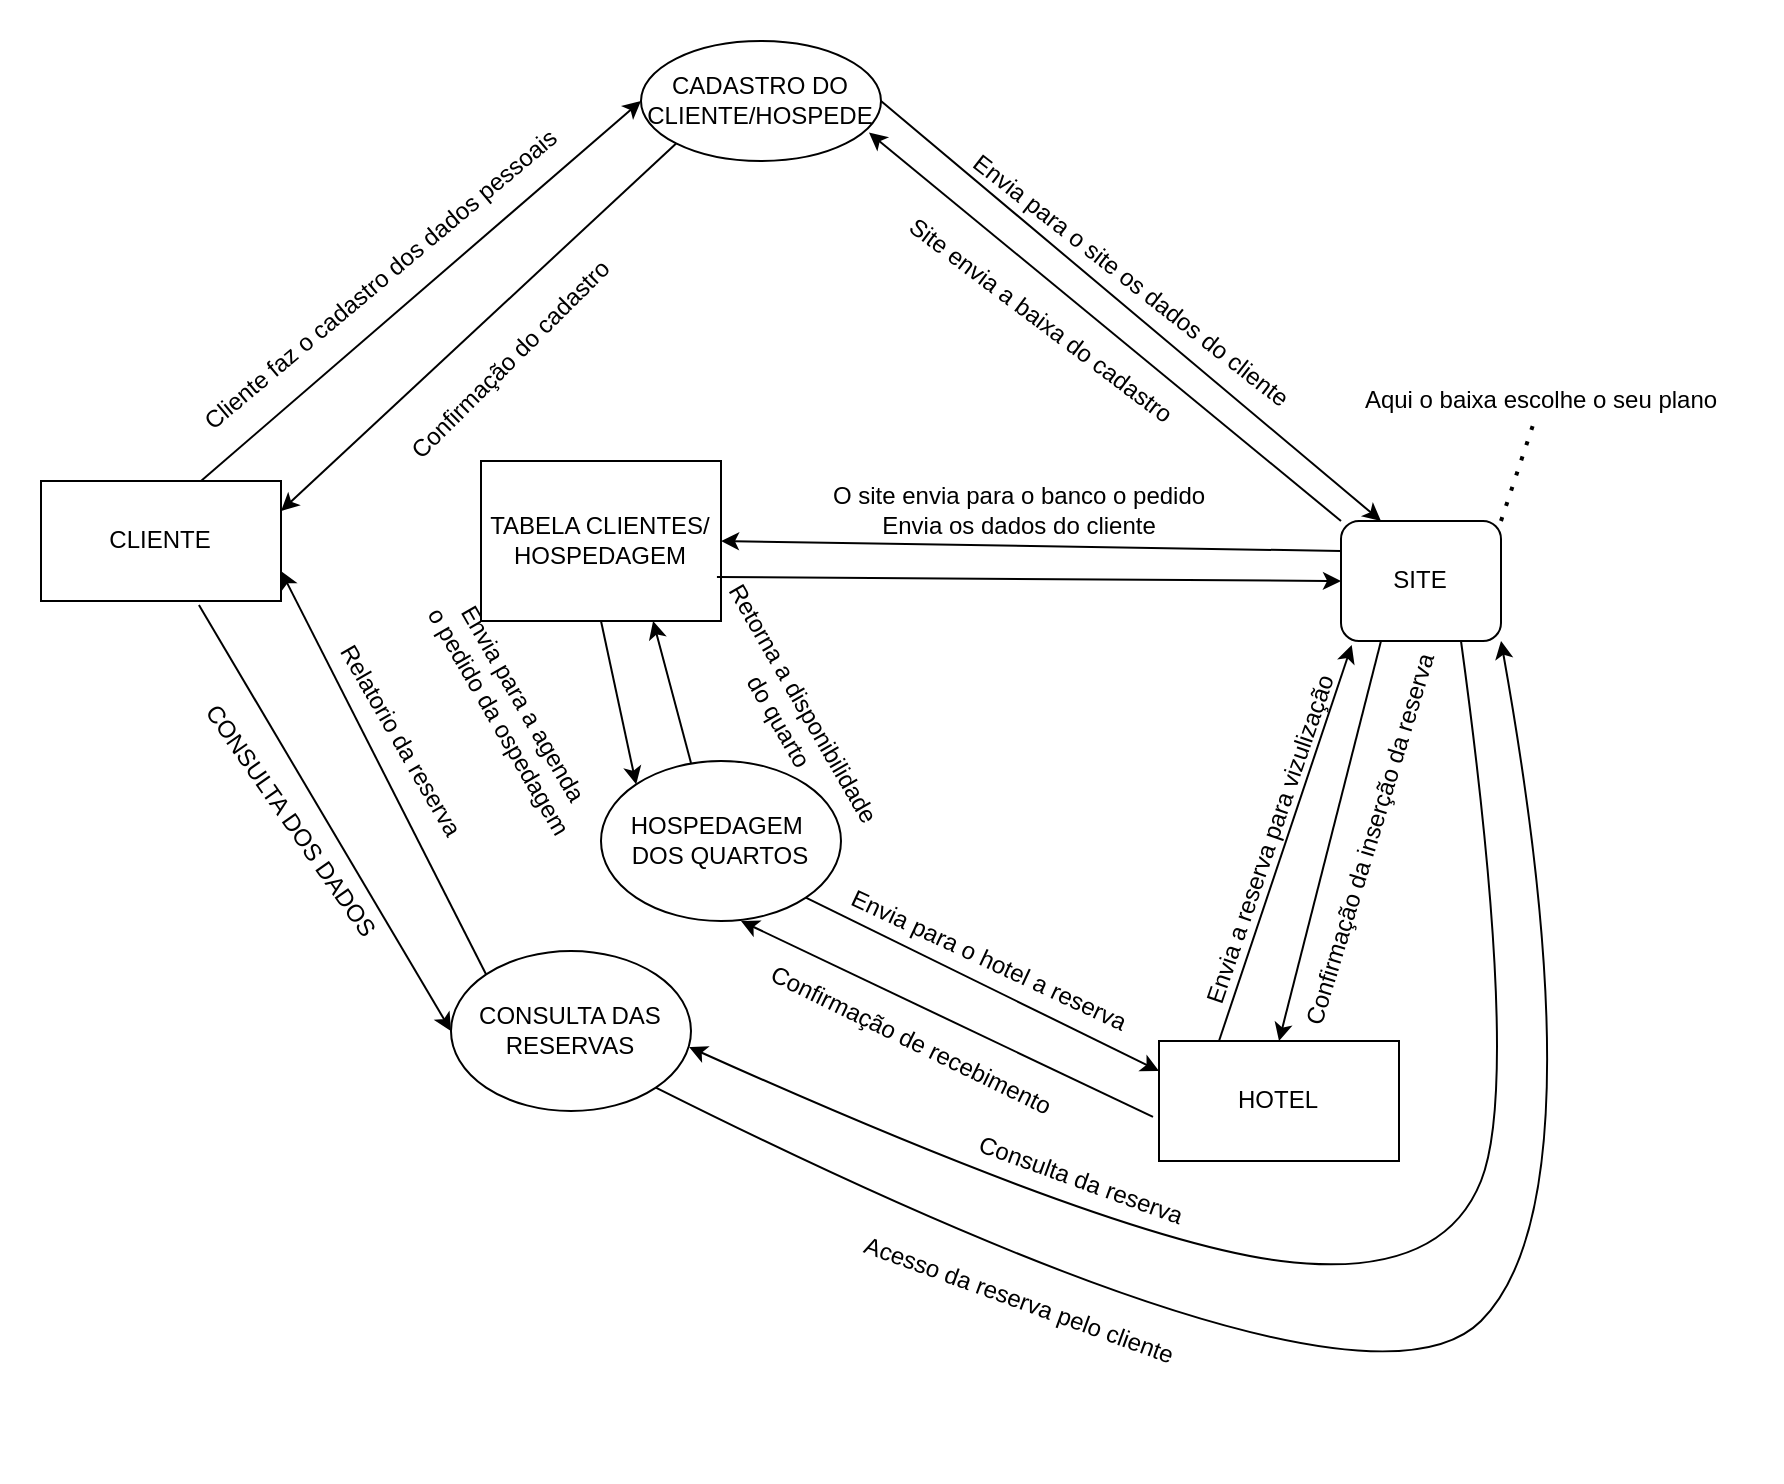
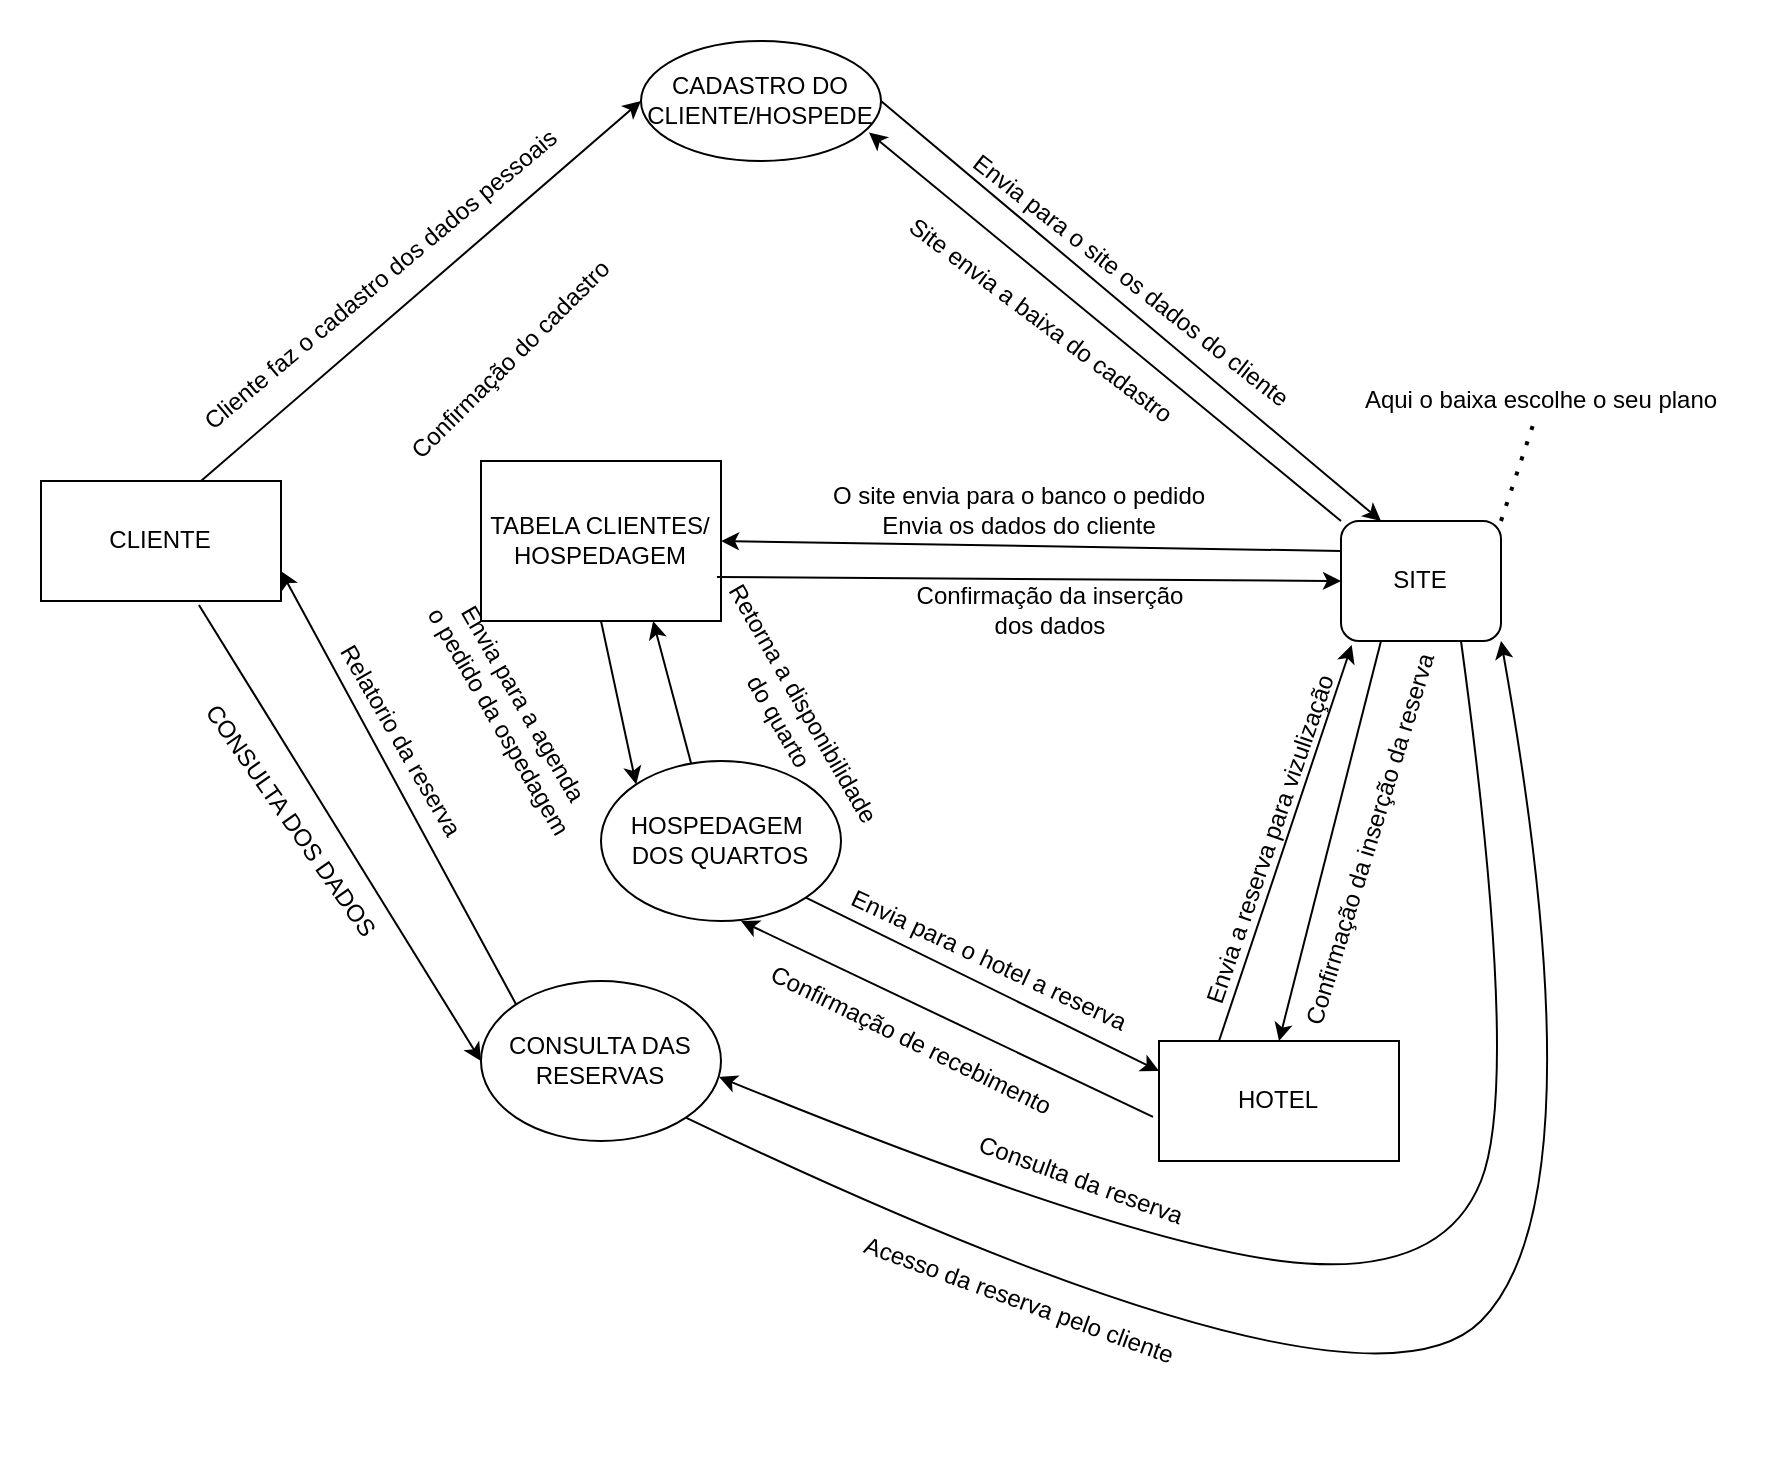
(483, 323) -> none
none -> (1051, 611)
(571, 1031) -> (601, 1061)
